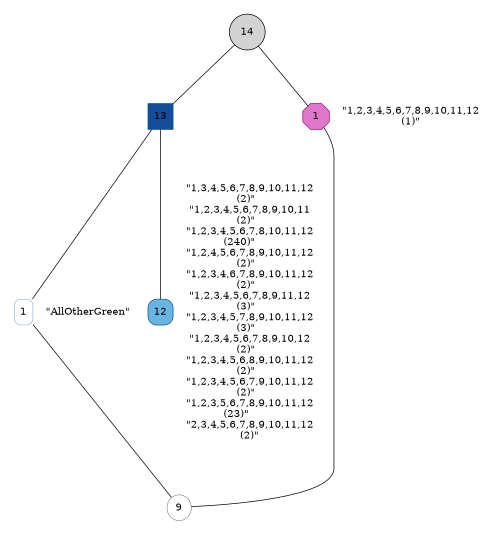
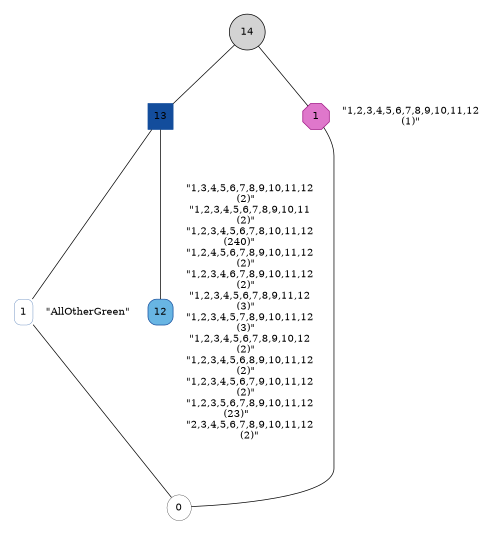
(179, 508) -> (179, 508)
